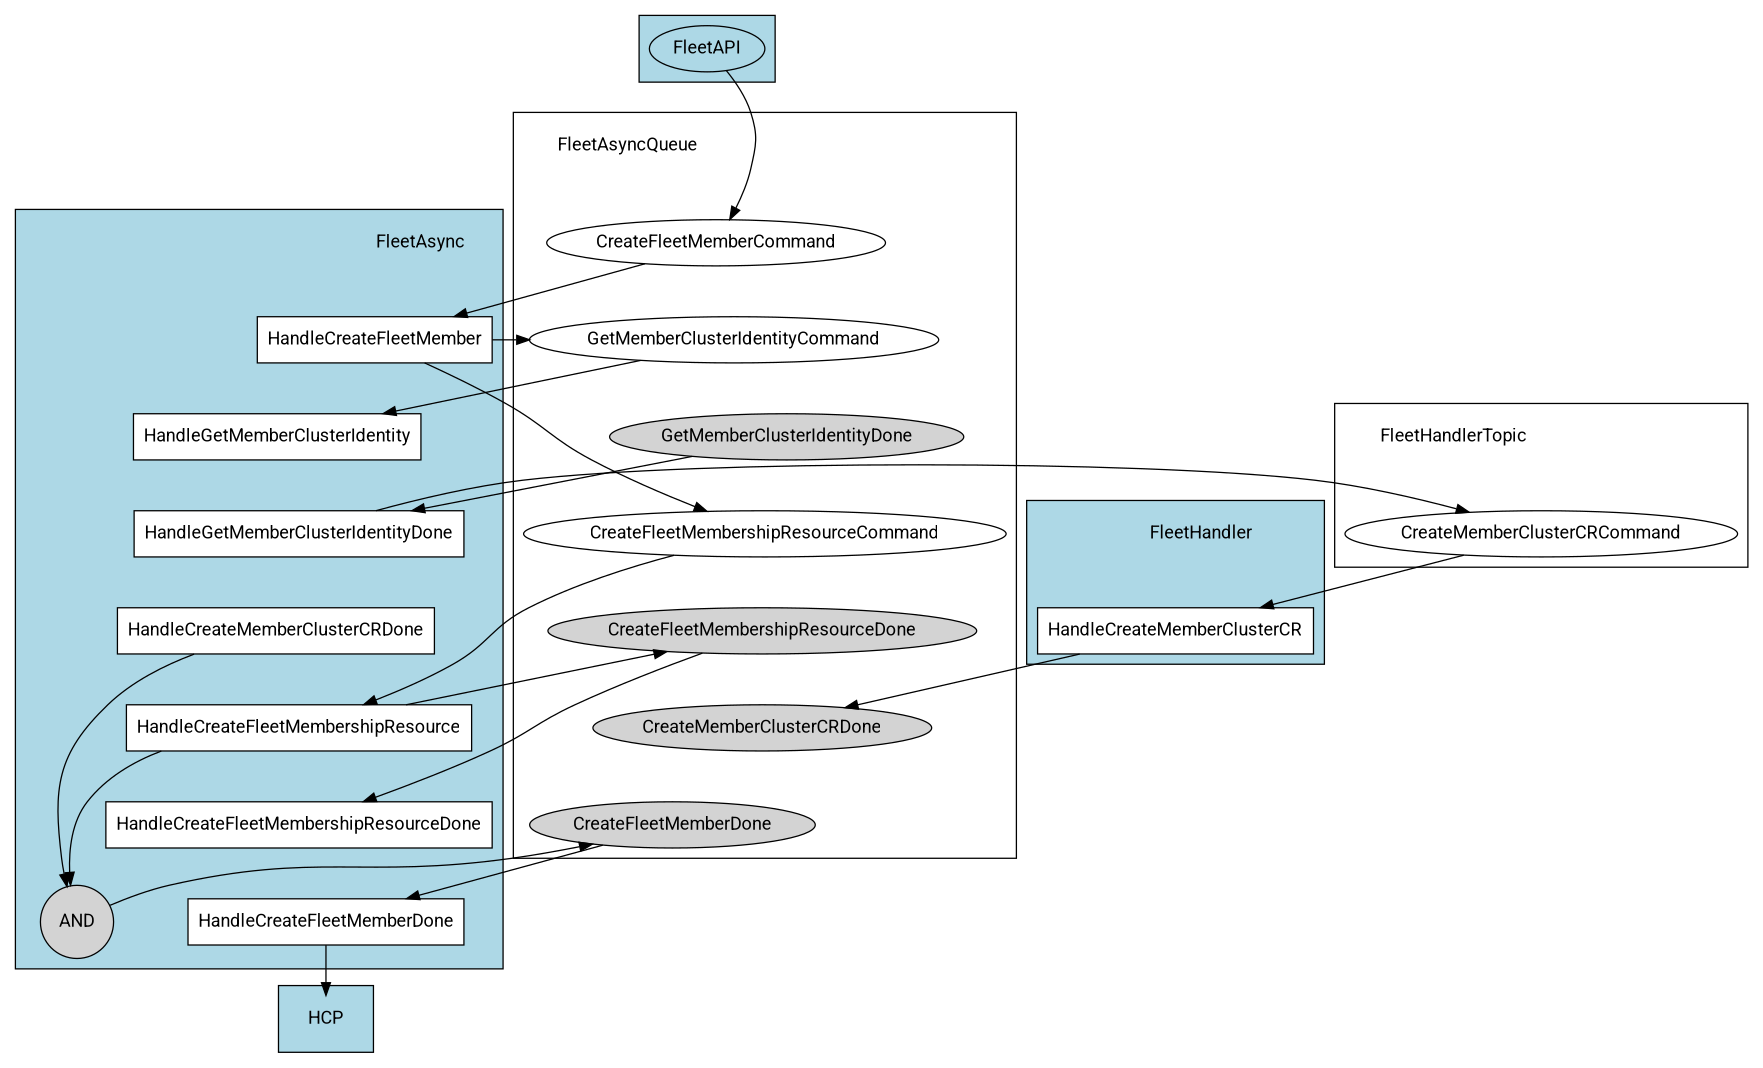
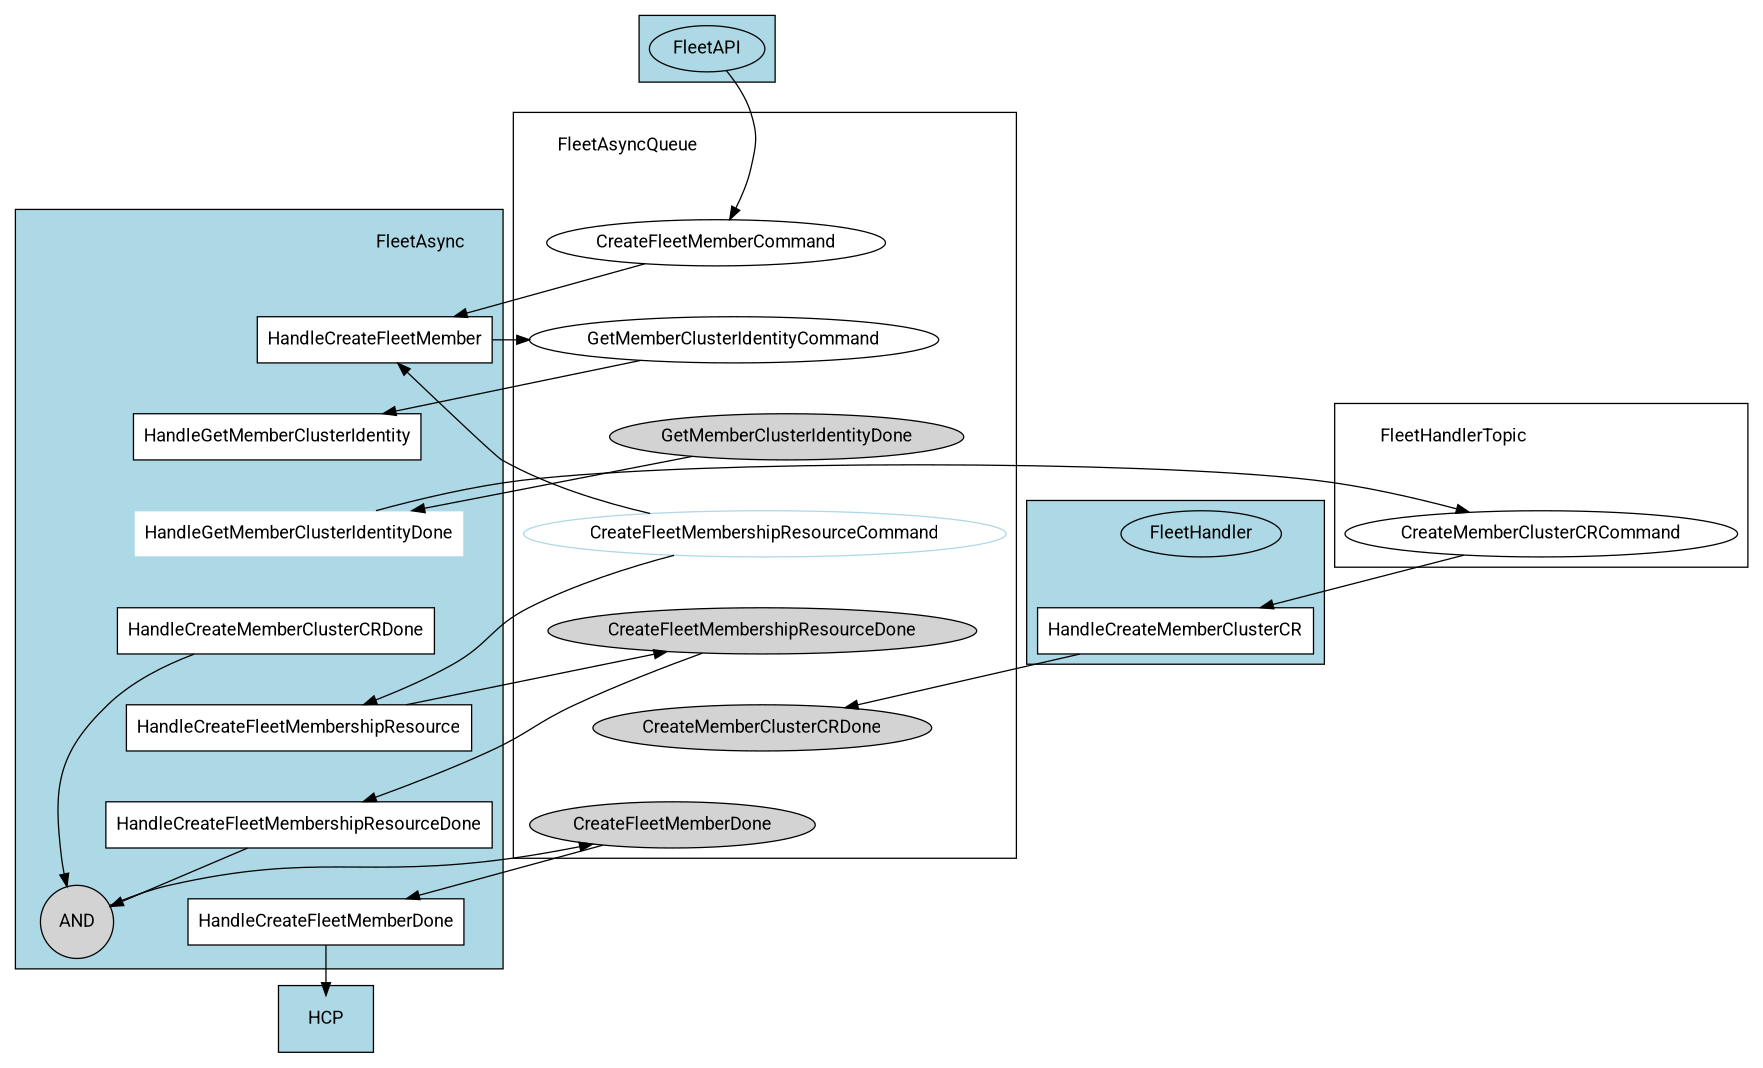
(558, 439) -> (521, 470)
(299, 534) -> (299, 534)
(765, 534) -> (765, 534)
(1201, 534) -> (1201, 534)
(93, 795) -> (188, 873)
